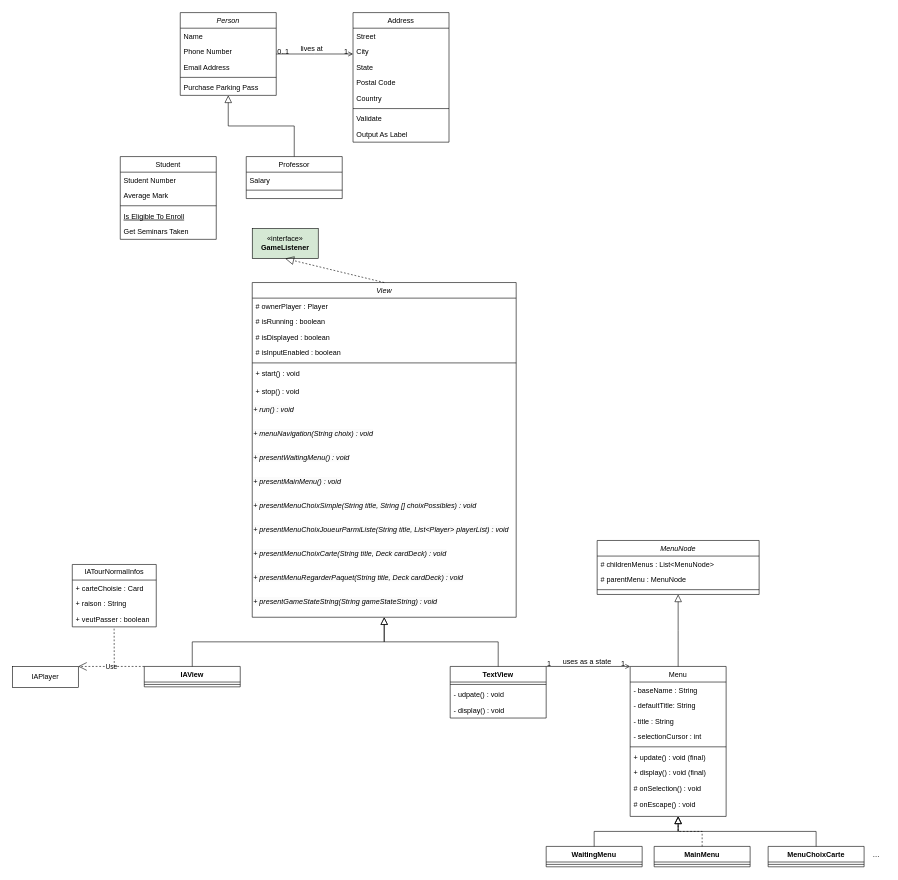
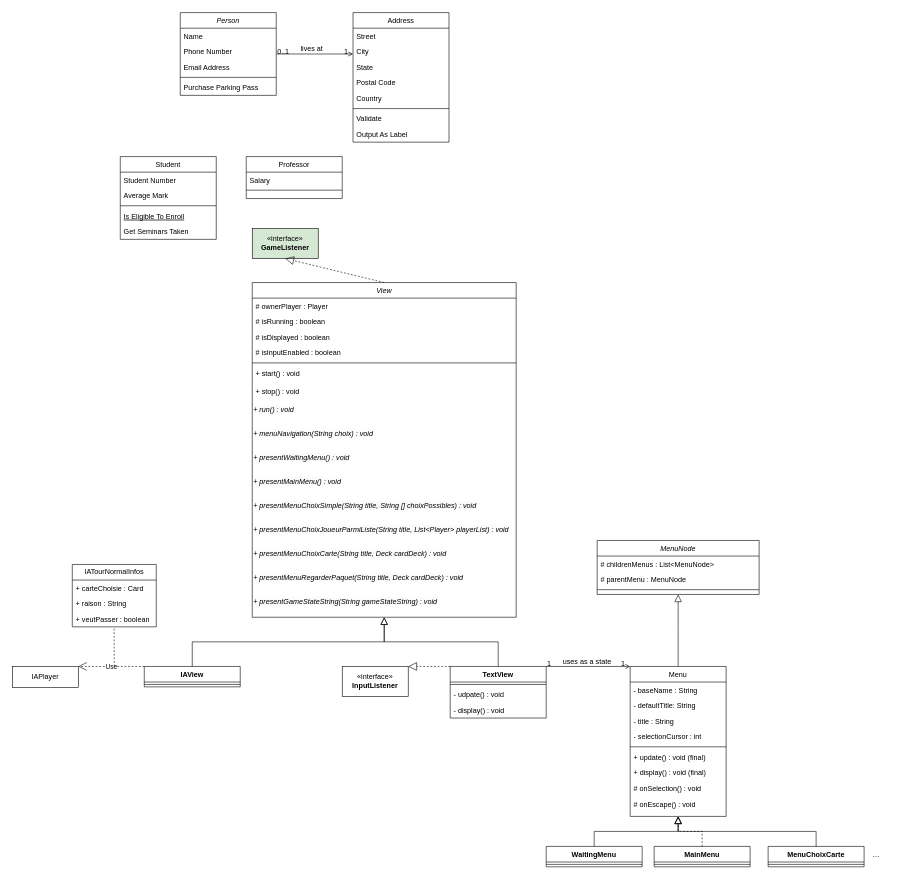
(265, 126) -> none
none -> (434, 666)
none -> (375, 681)
